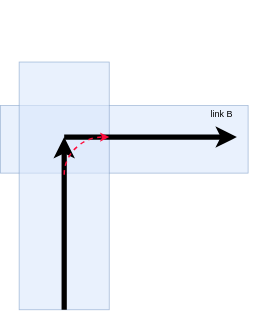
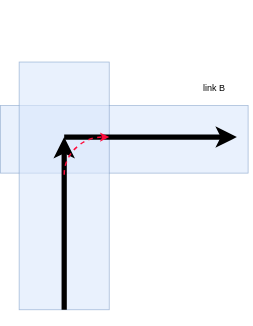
(222, 114) -> (214, 88)
